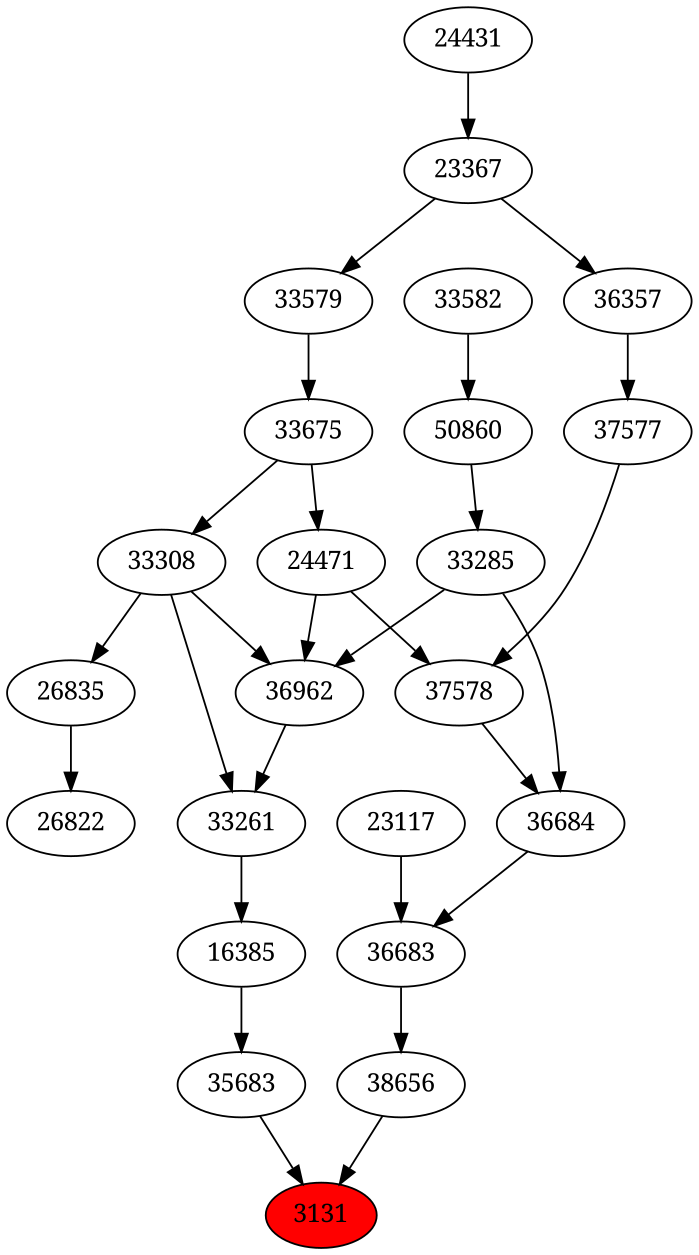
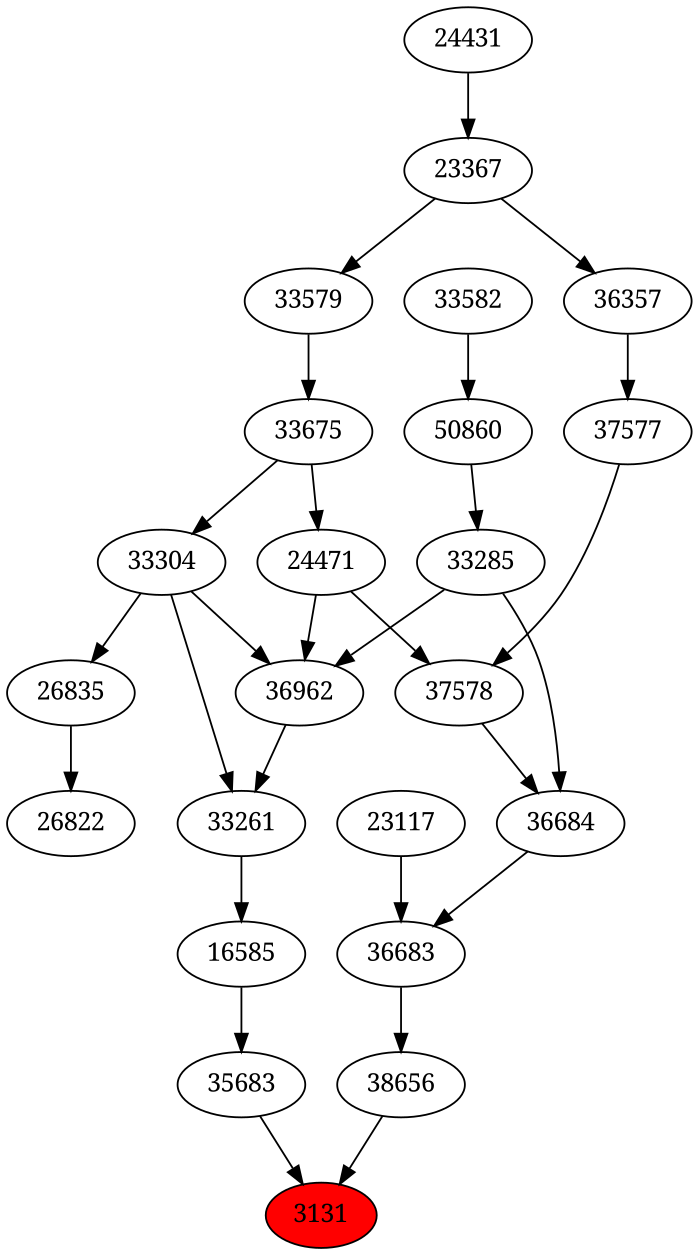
(162, 562) -> (162, 562)
(241, 954) -> (241, 954)
